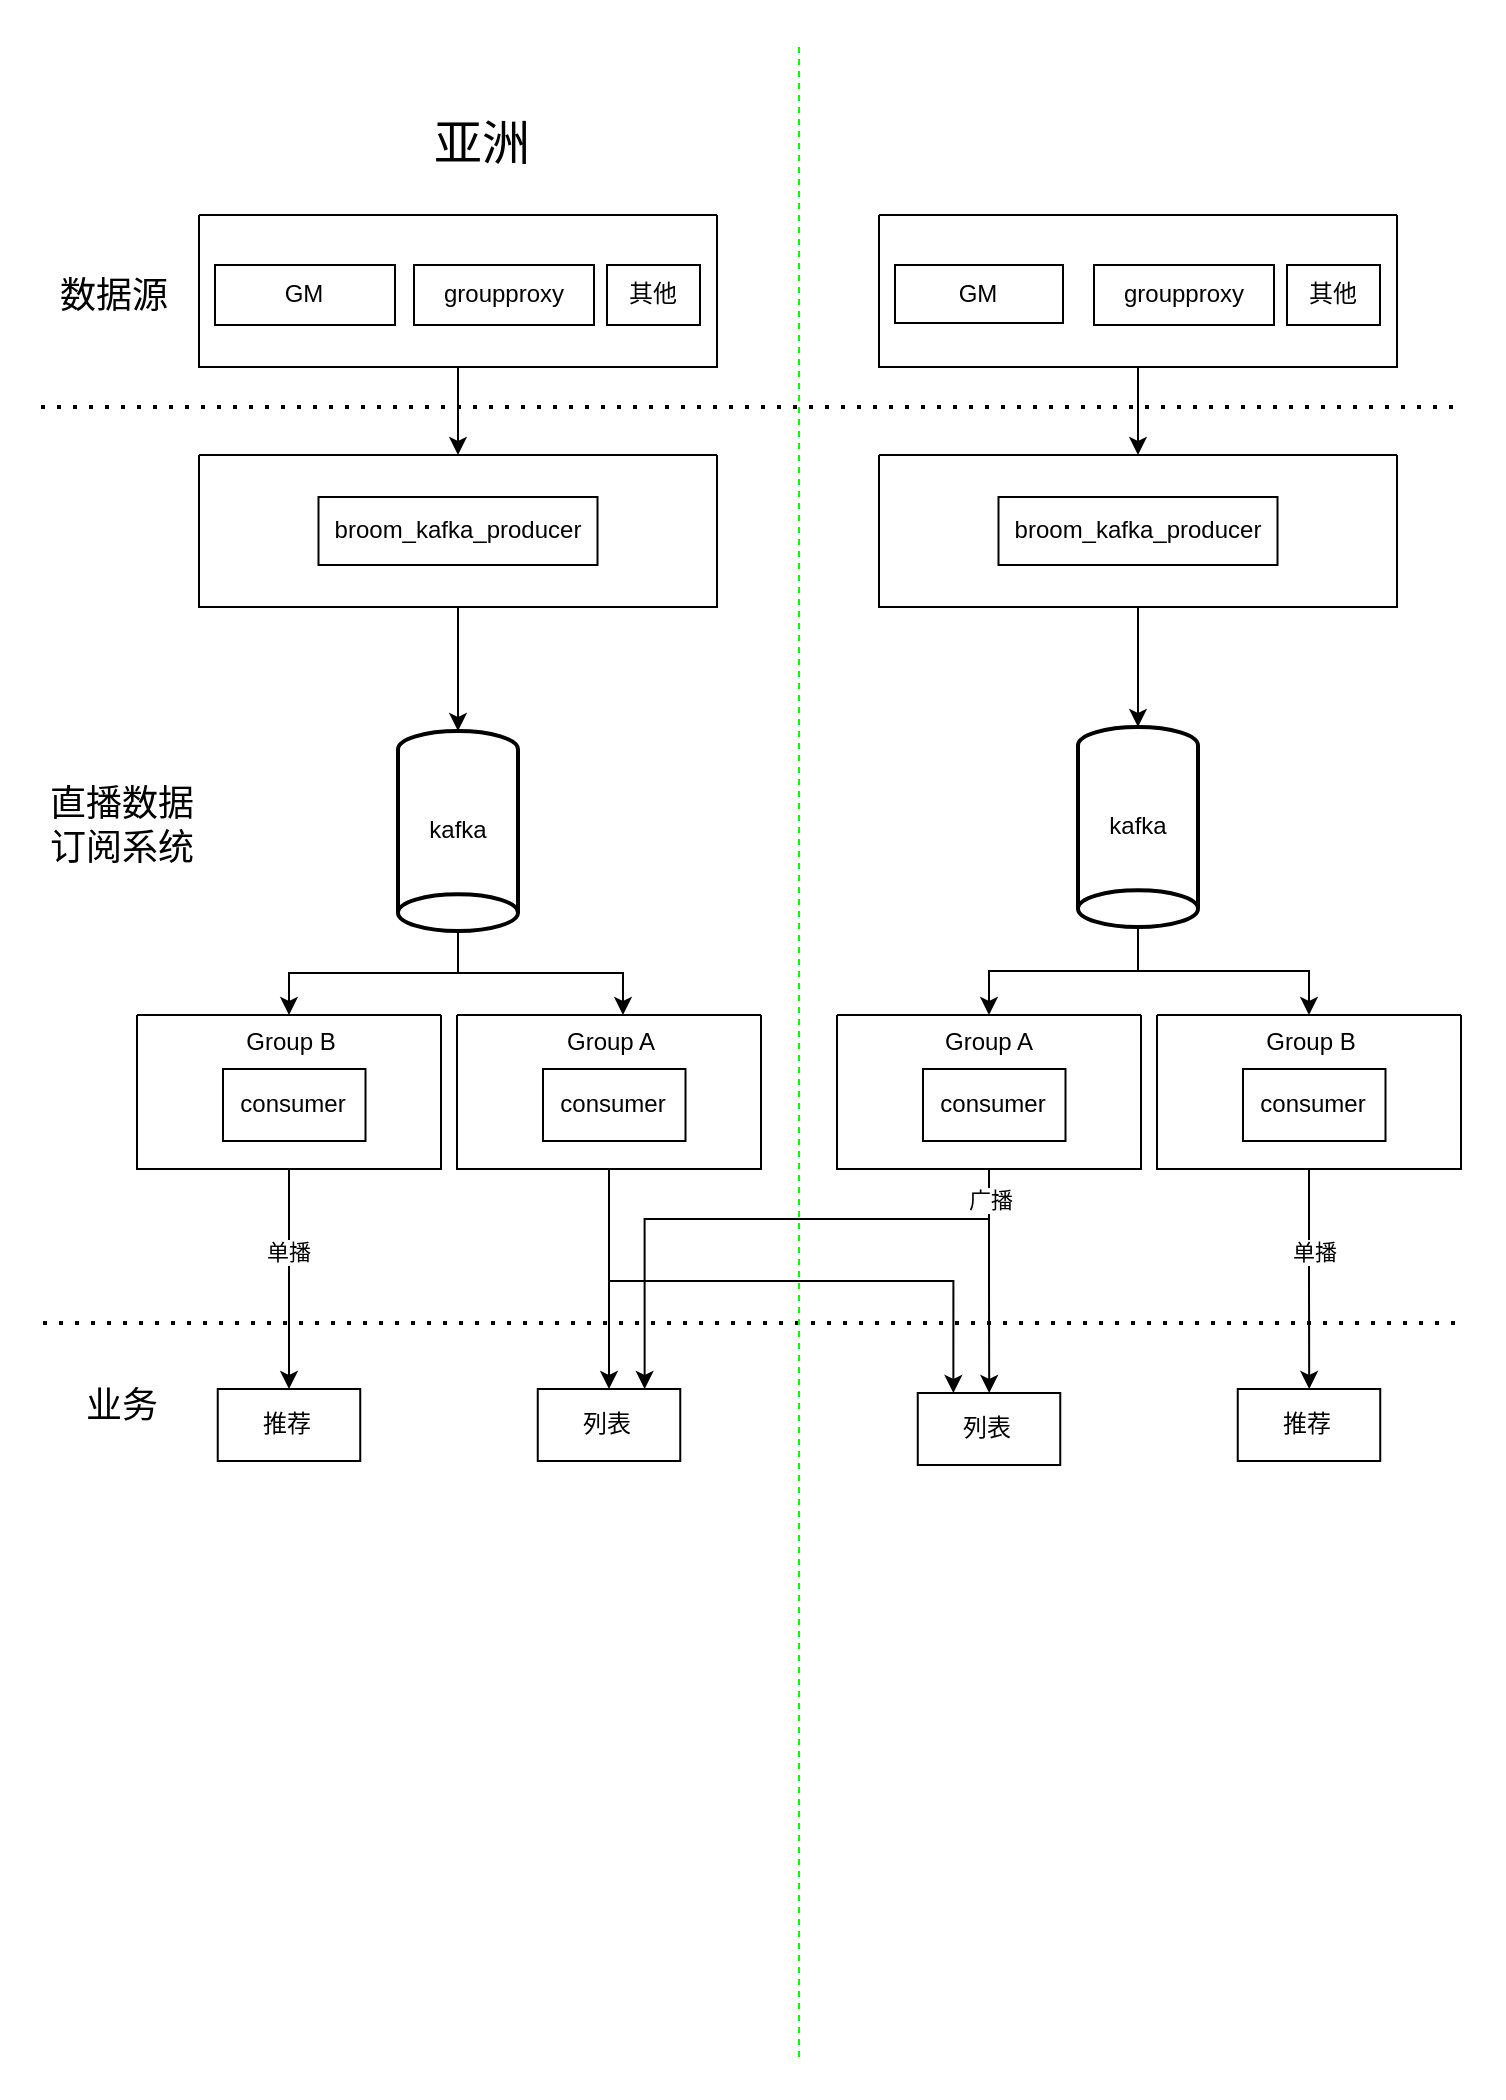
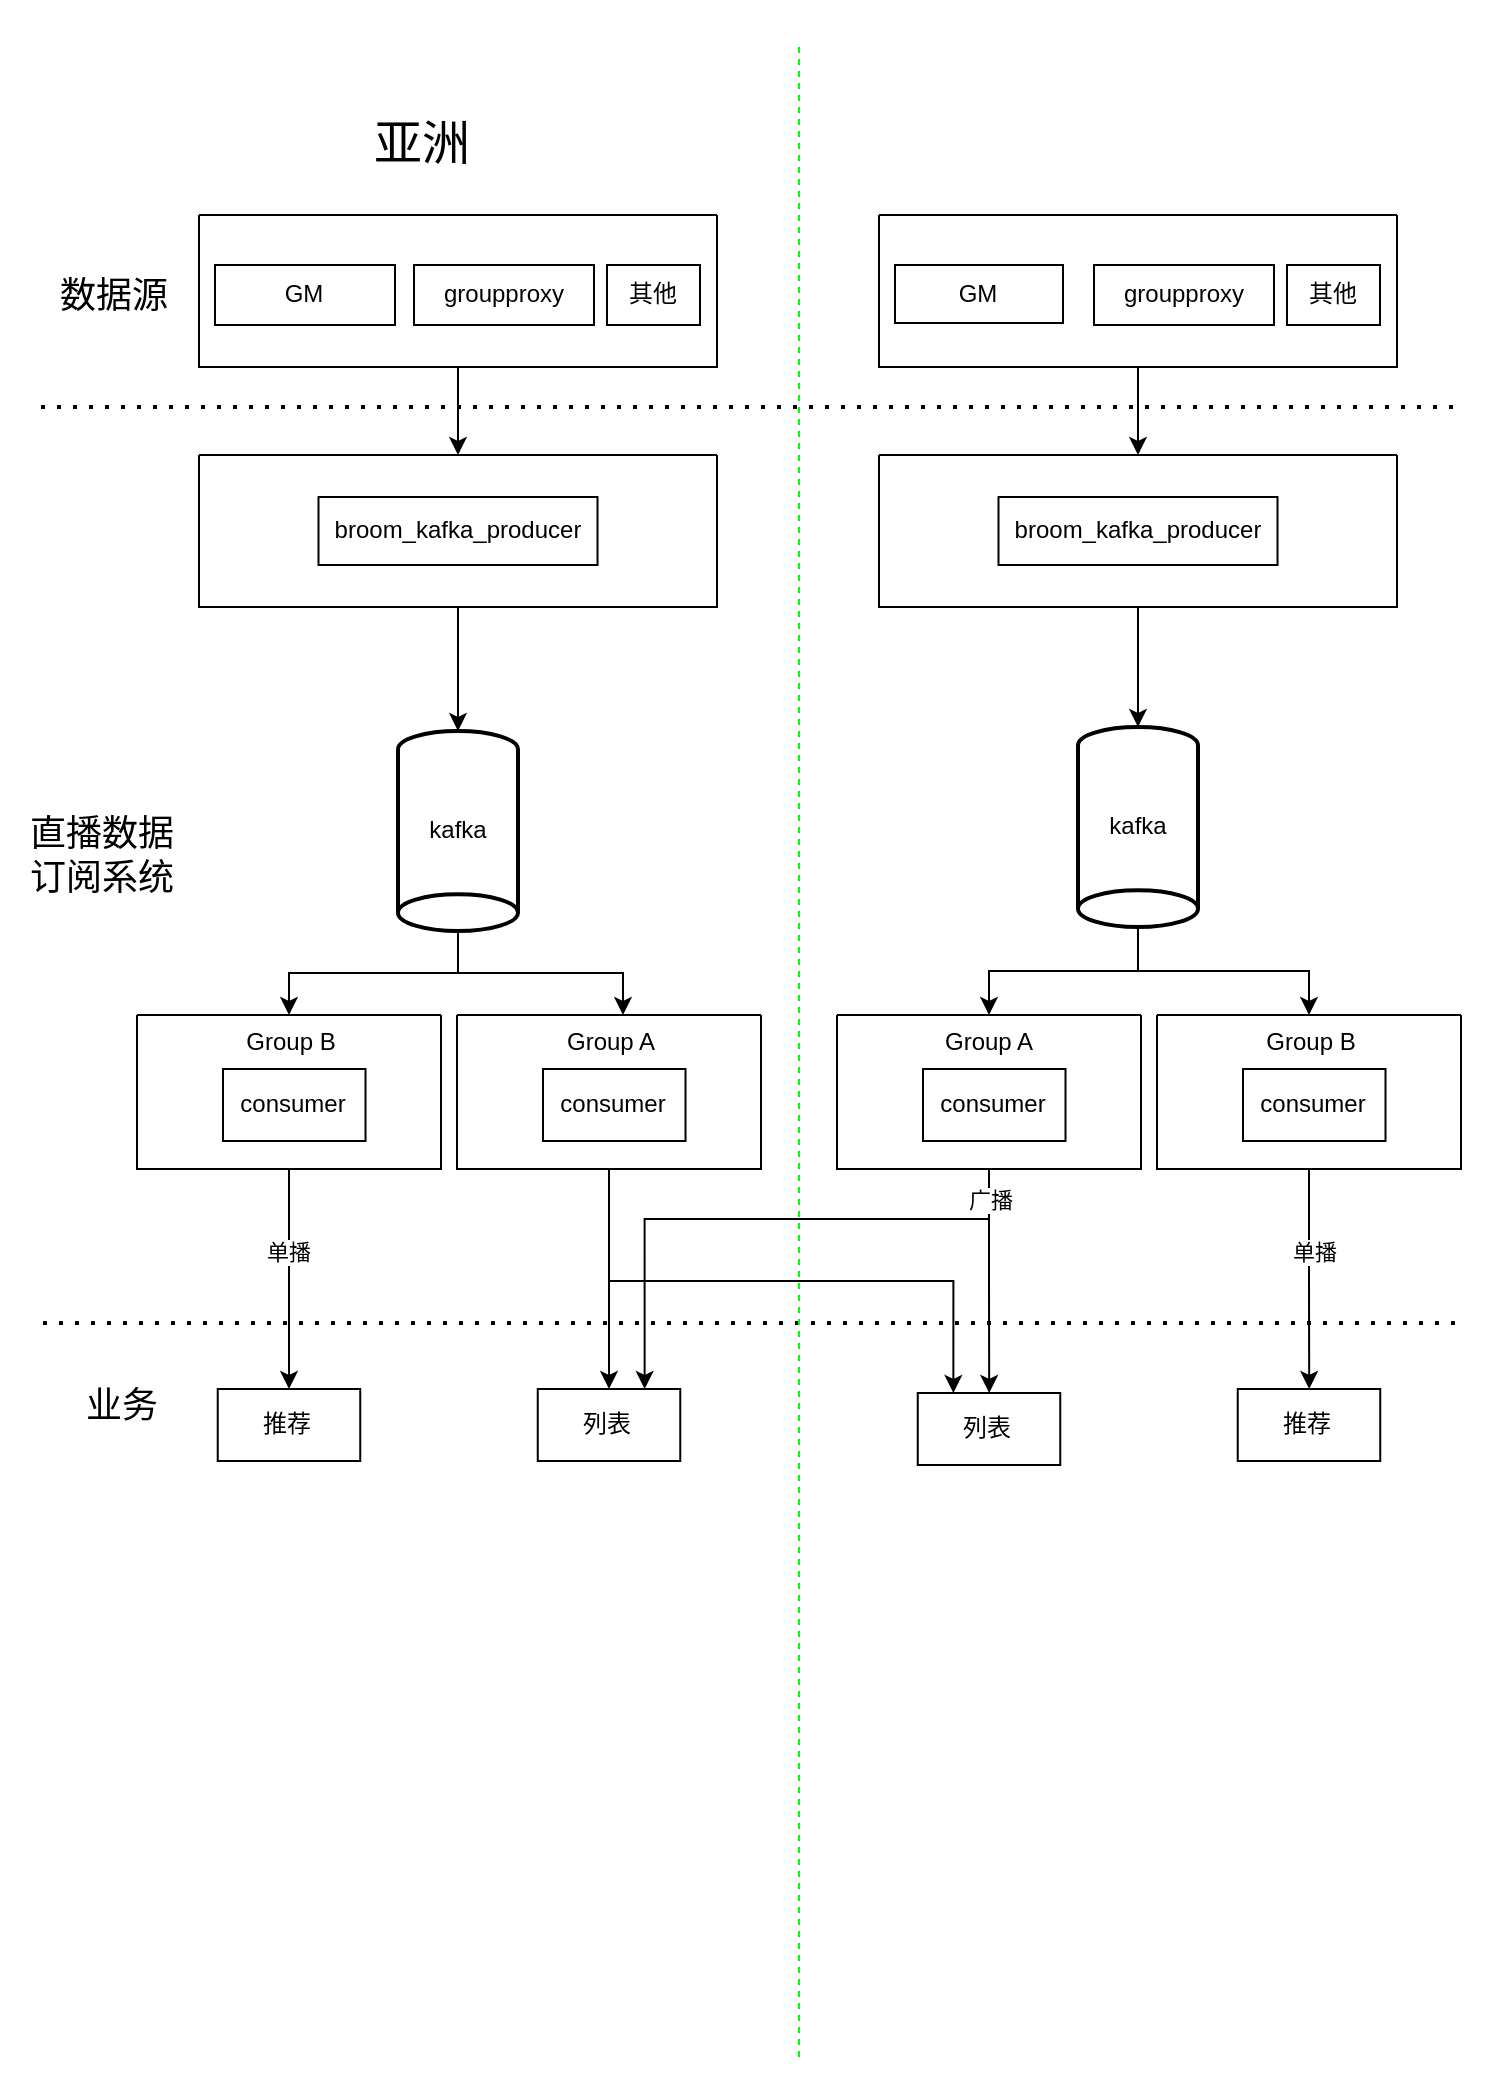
(483, 145) -> (423, 145)
(123, 827) -> (103, 857)
